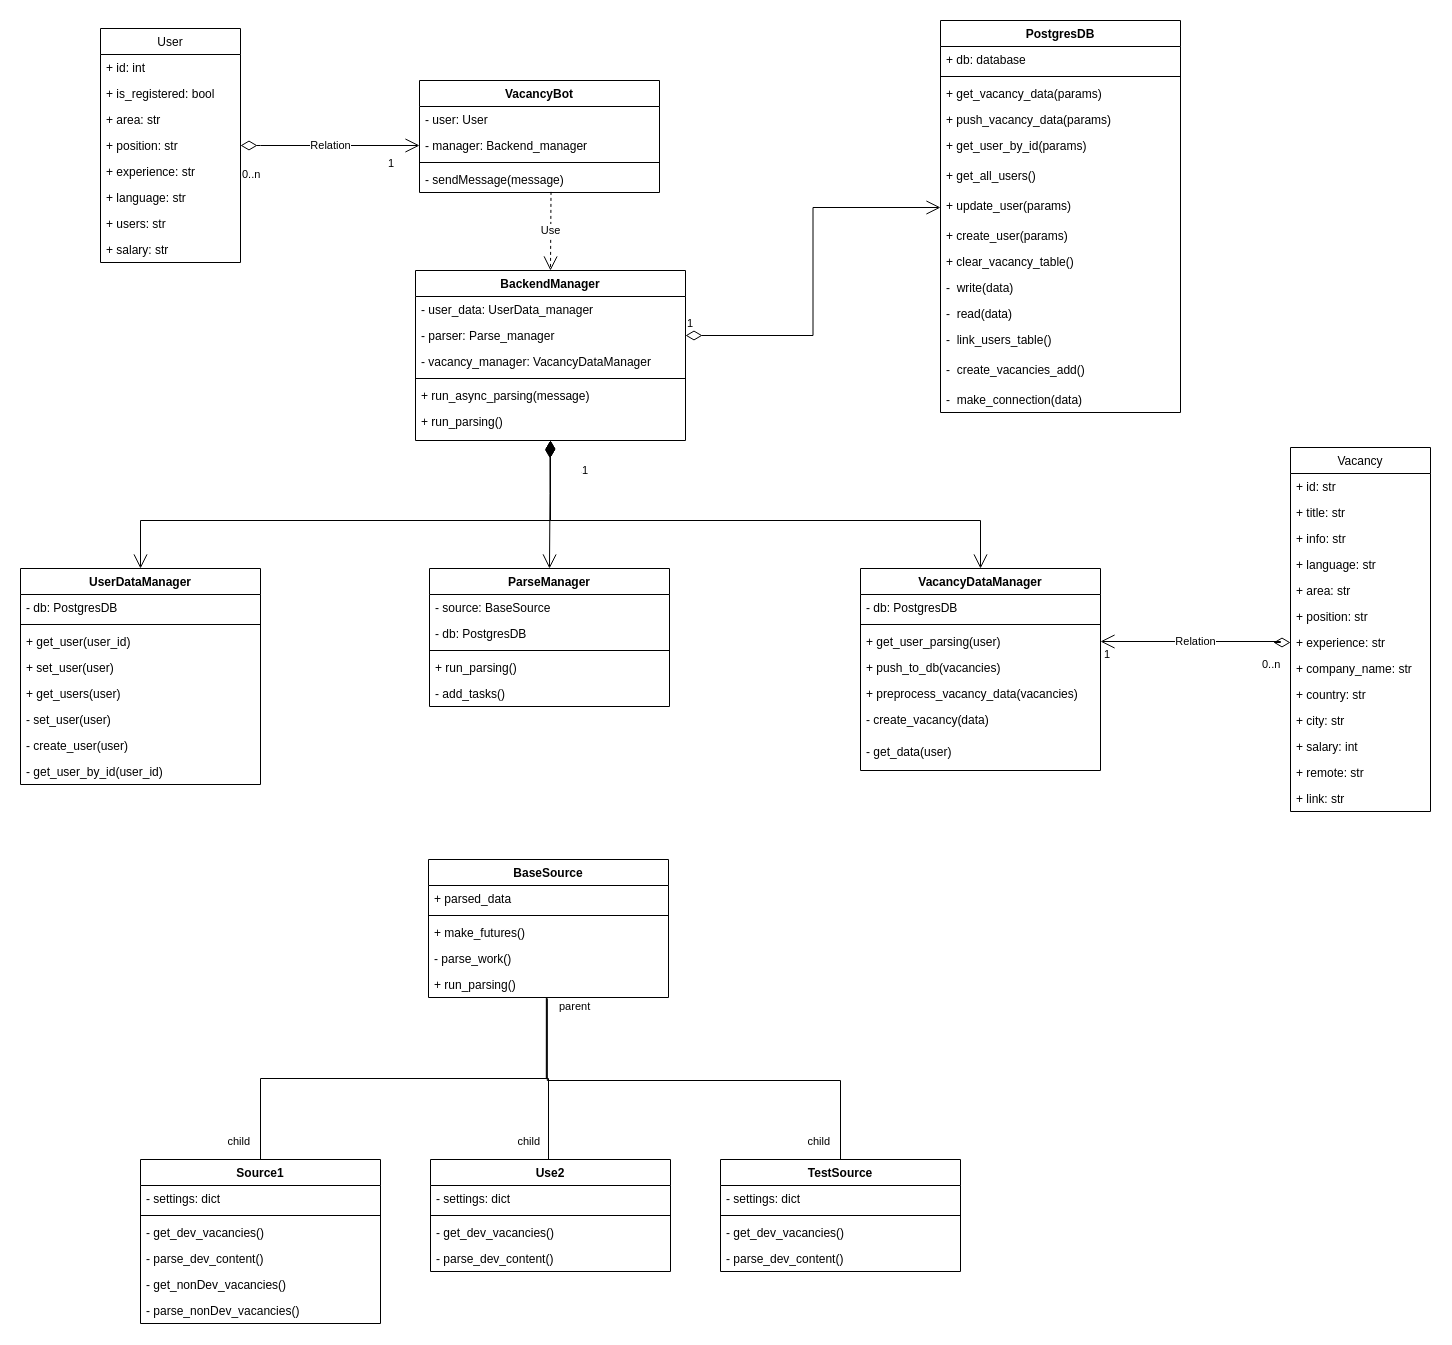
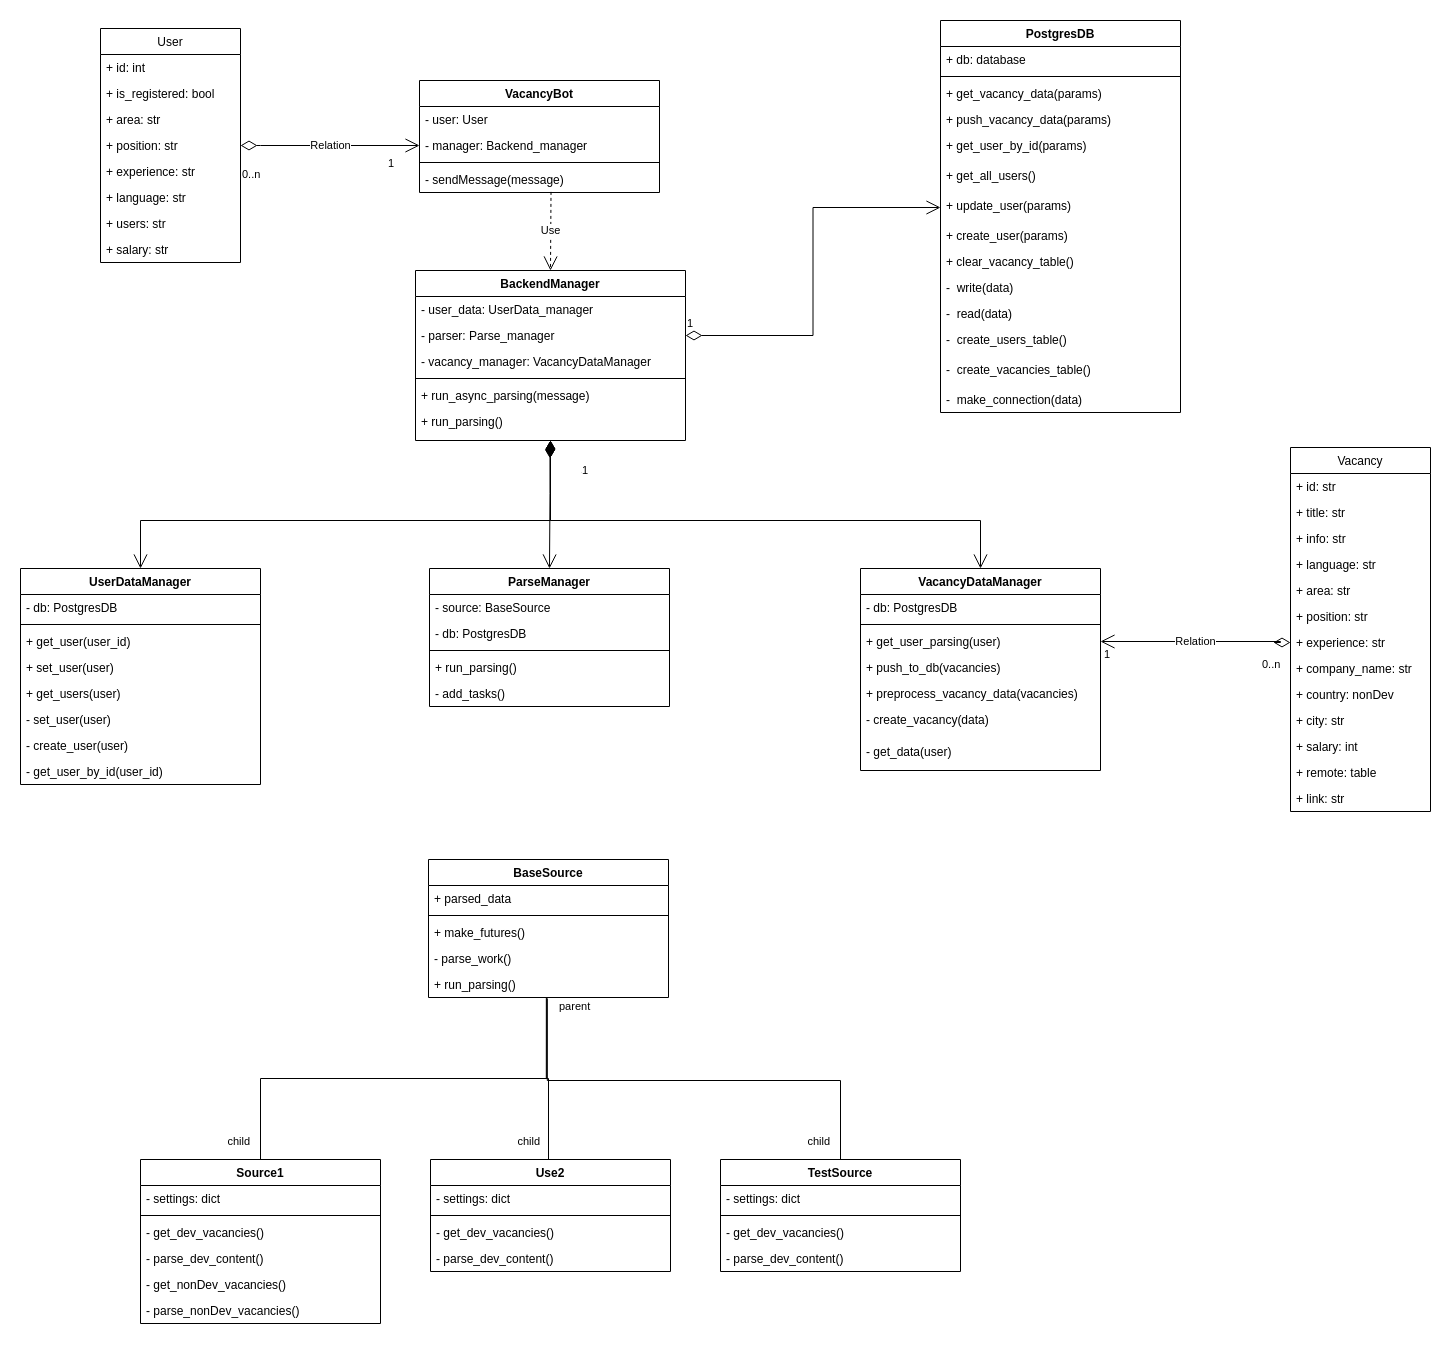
(1010, 340) -> (1020, 340)
(1027, 370) -> (1032, 370)
(1338, 695) -> (1348, 695)
(1335, 773) -> (1340, 773)
